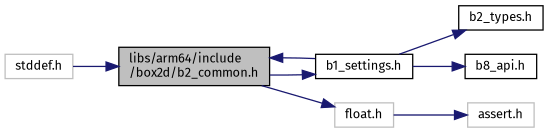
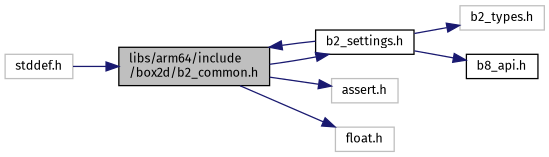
(501, 18) -> (502, 18)
(364, 66) -> (365, 42)
(424, 115) -> (294, 81)
